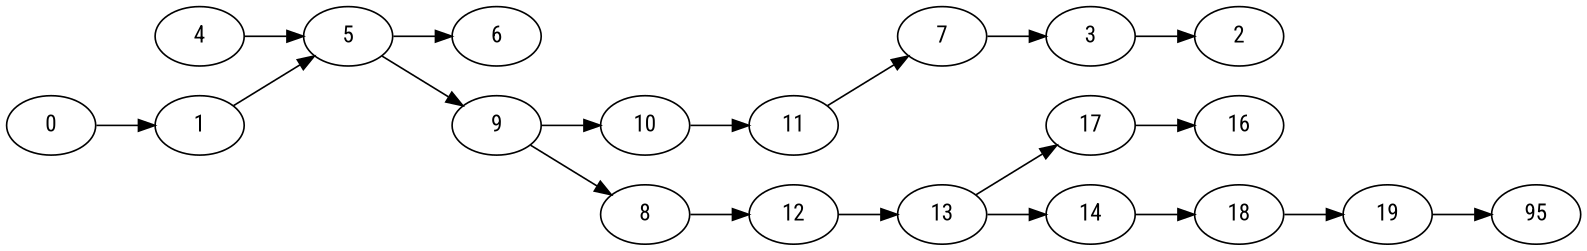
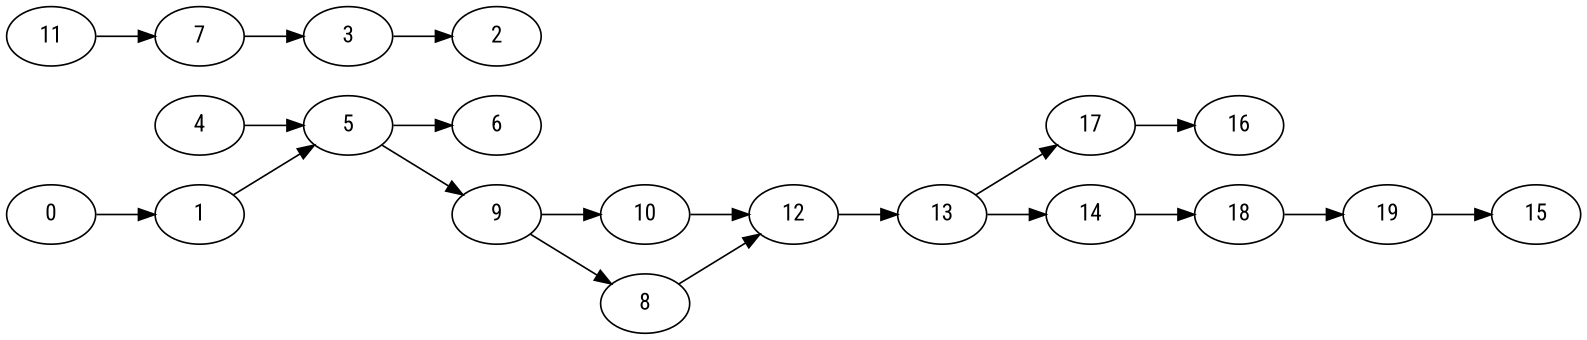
(711, 125) -> (711, 214)
(1536, 214) -> (1536, 214)
